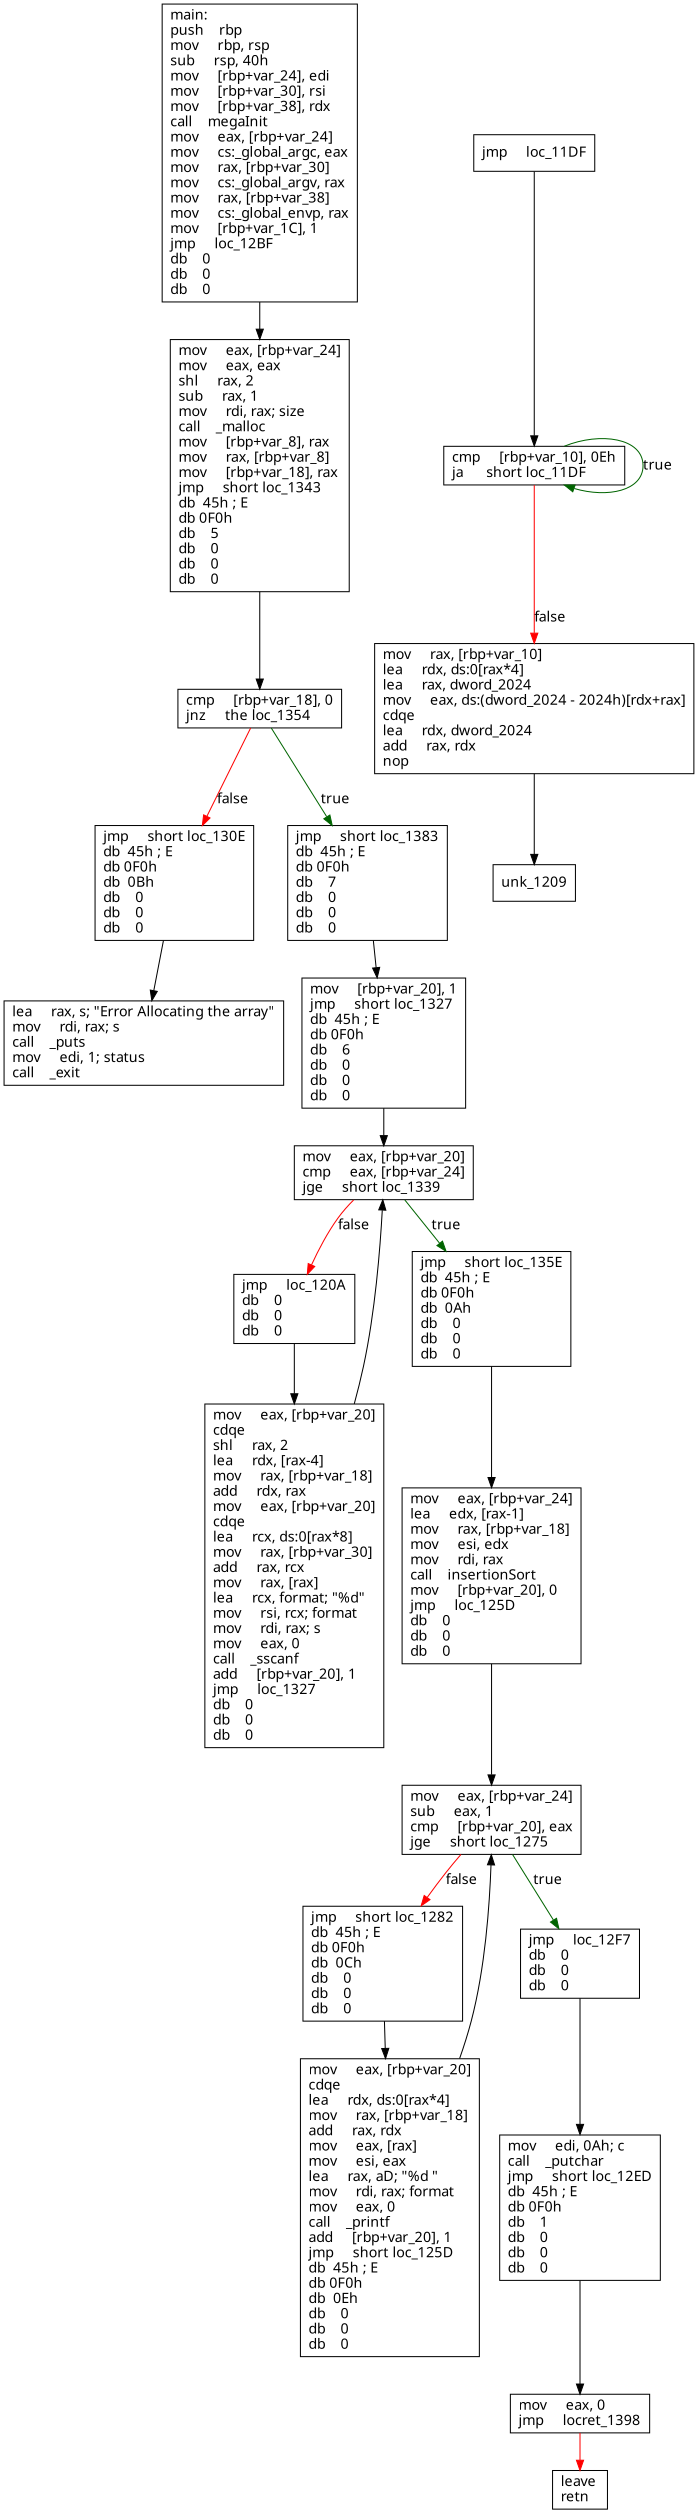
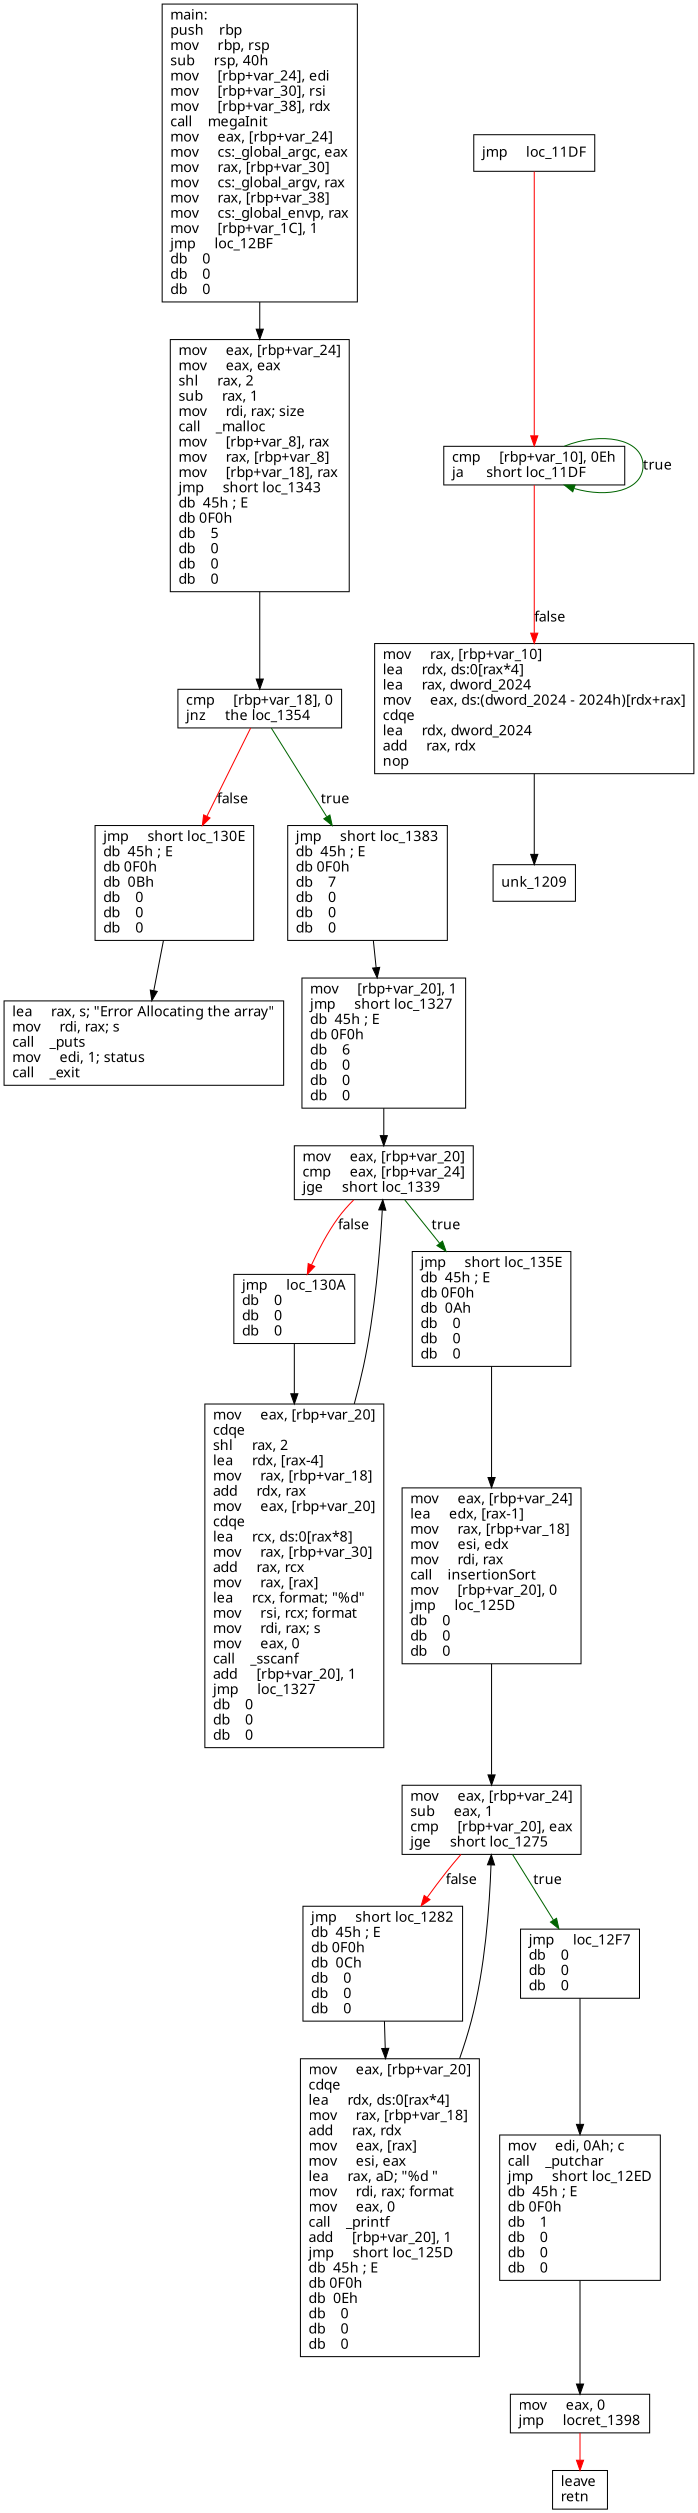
(534, 304) -> (534, 304)
(294, 1309) -> (294, 1309)
